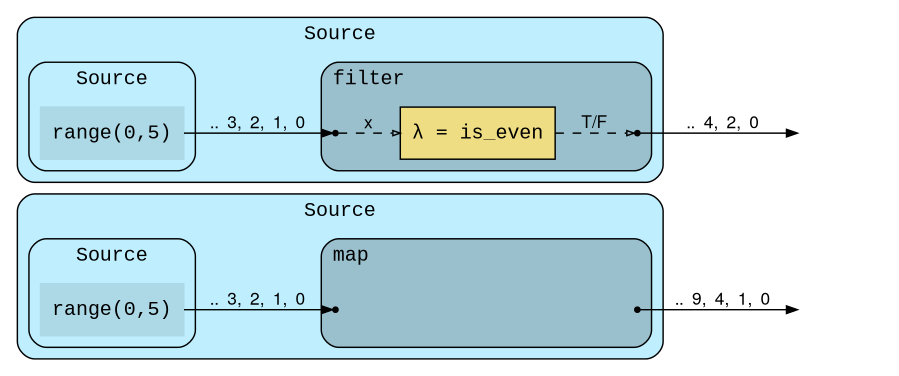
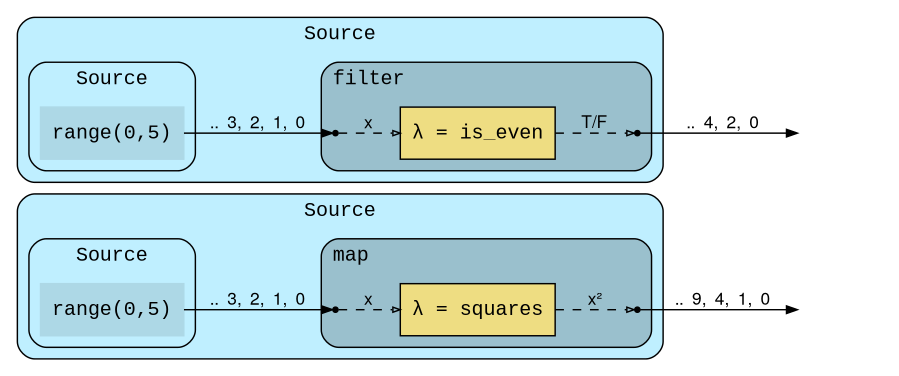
none -> (478, 310)
